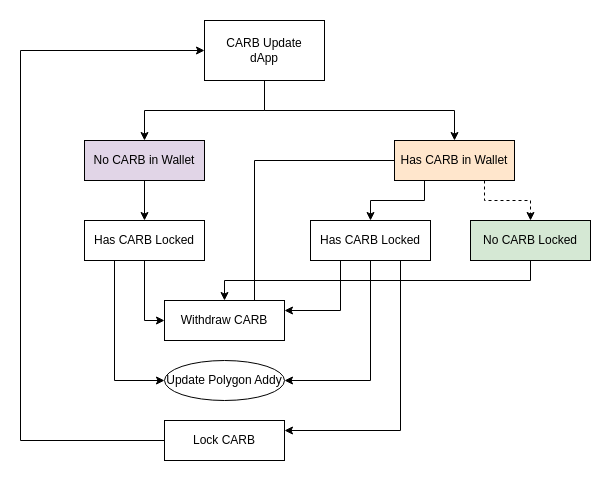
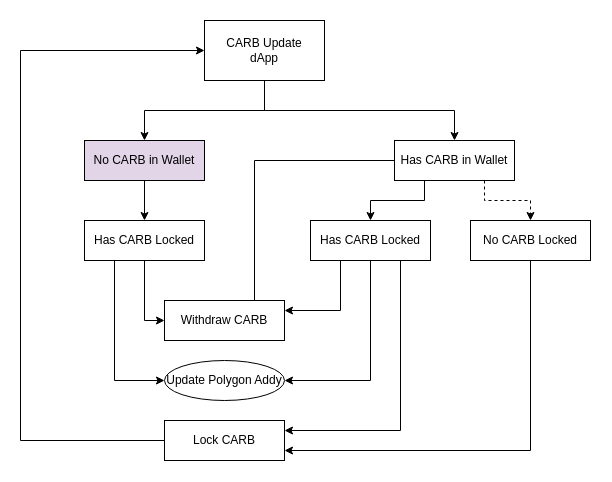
(455, 161) -> (455, 161)
(531, 241) -> (531, 241)
(373, 281) -> (497, 451)
